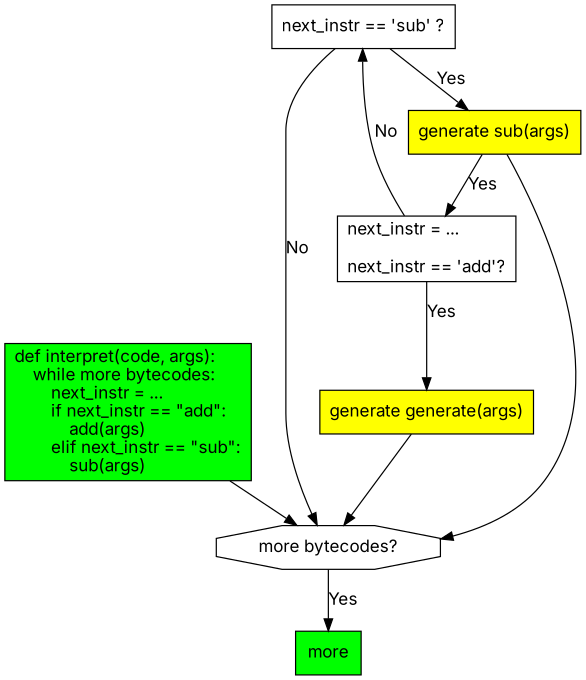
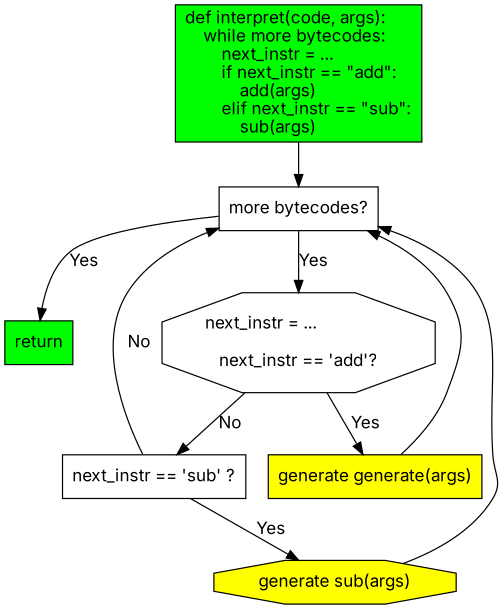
(495, 132) -> (335, 582)
(467, 180) -> (299, 256)
(427, 249) -> (299, 343)
(328, 547) -> (299, 209)
(328, 653) -> (39, 343)
